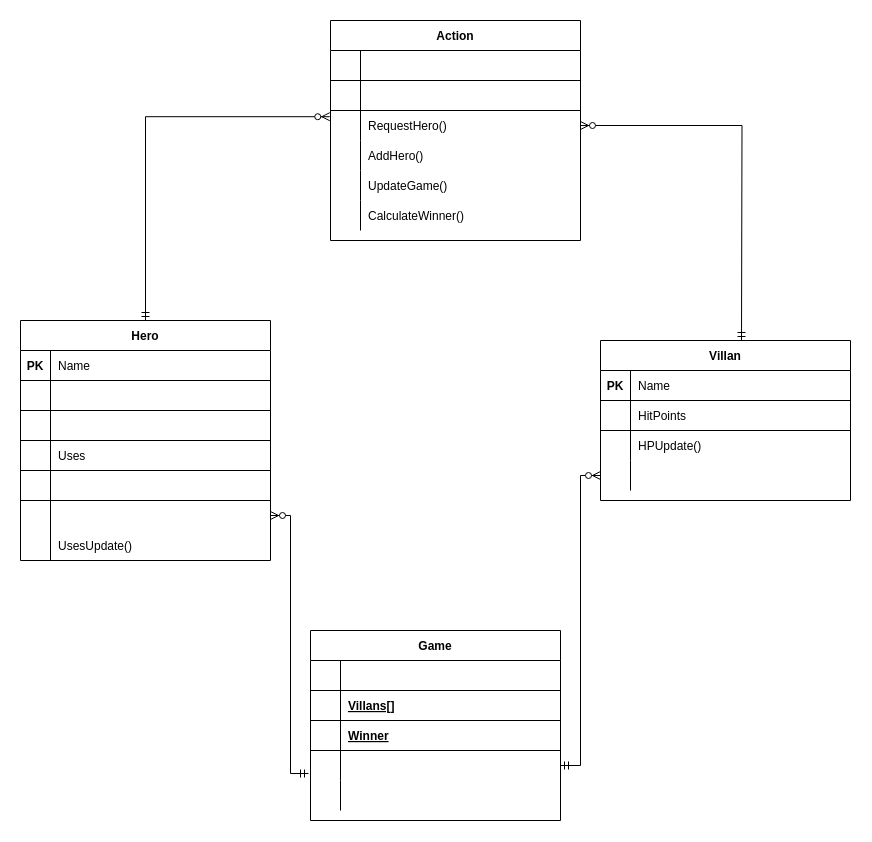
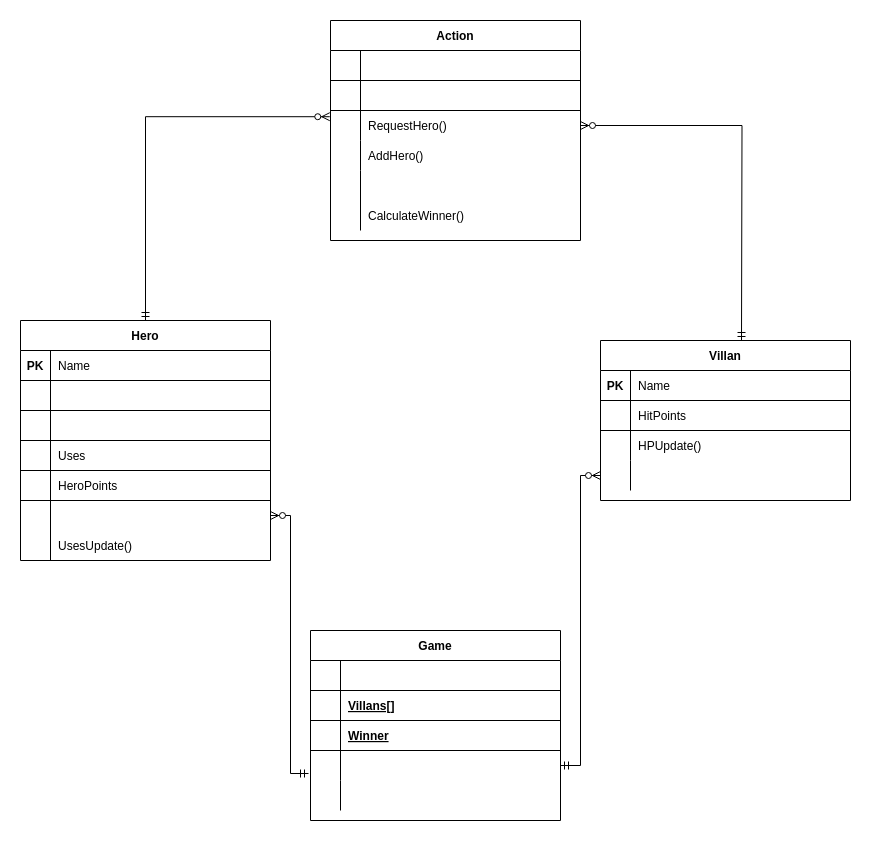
(471, 186) -> none
none -> (161, 486)
